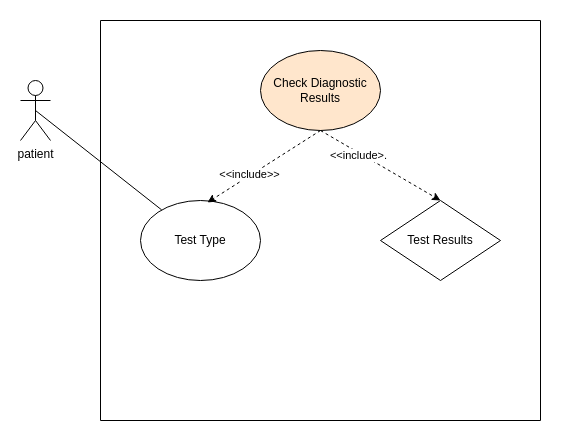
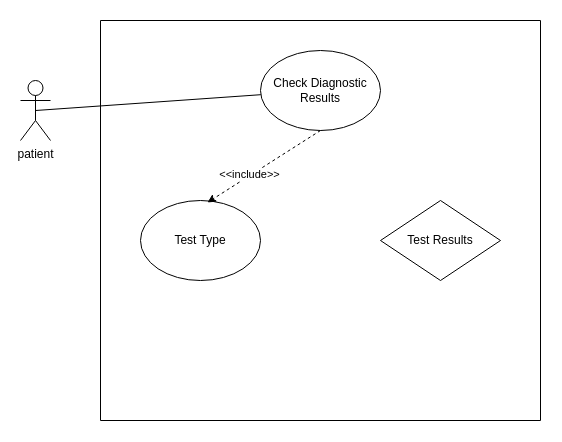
(321, 91) -> (321, 91)
(98, 160) -> (149, 103)
(379, 164) -> none
